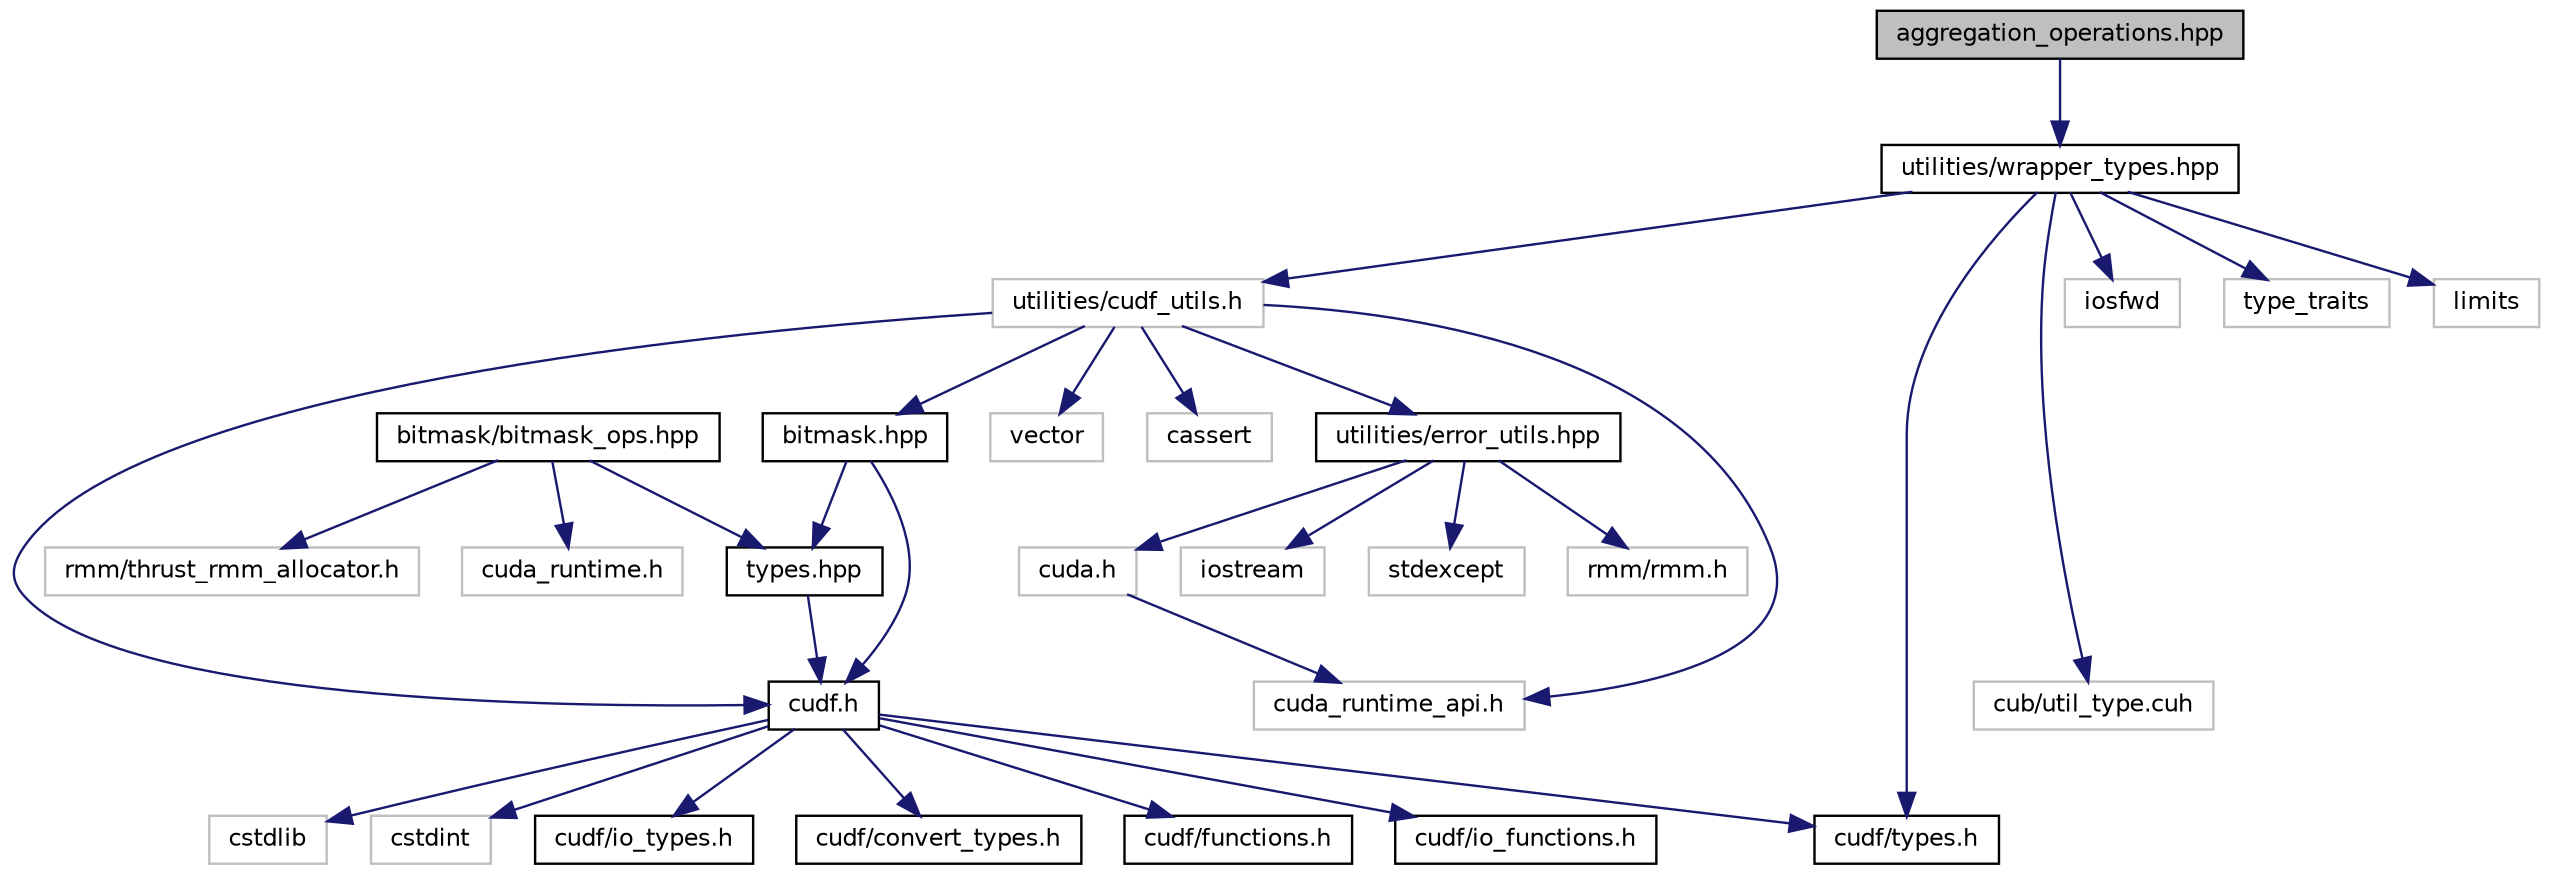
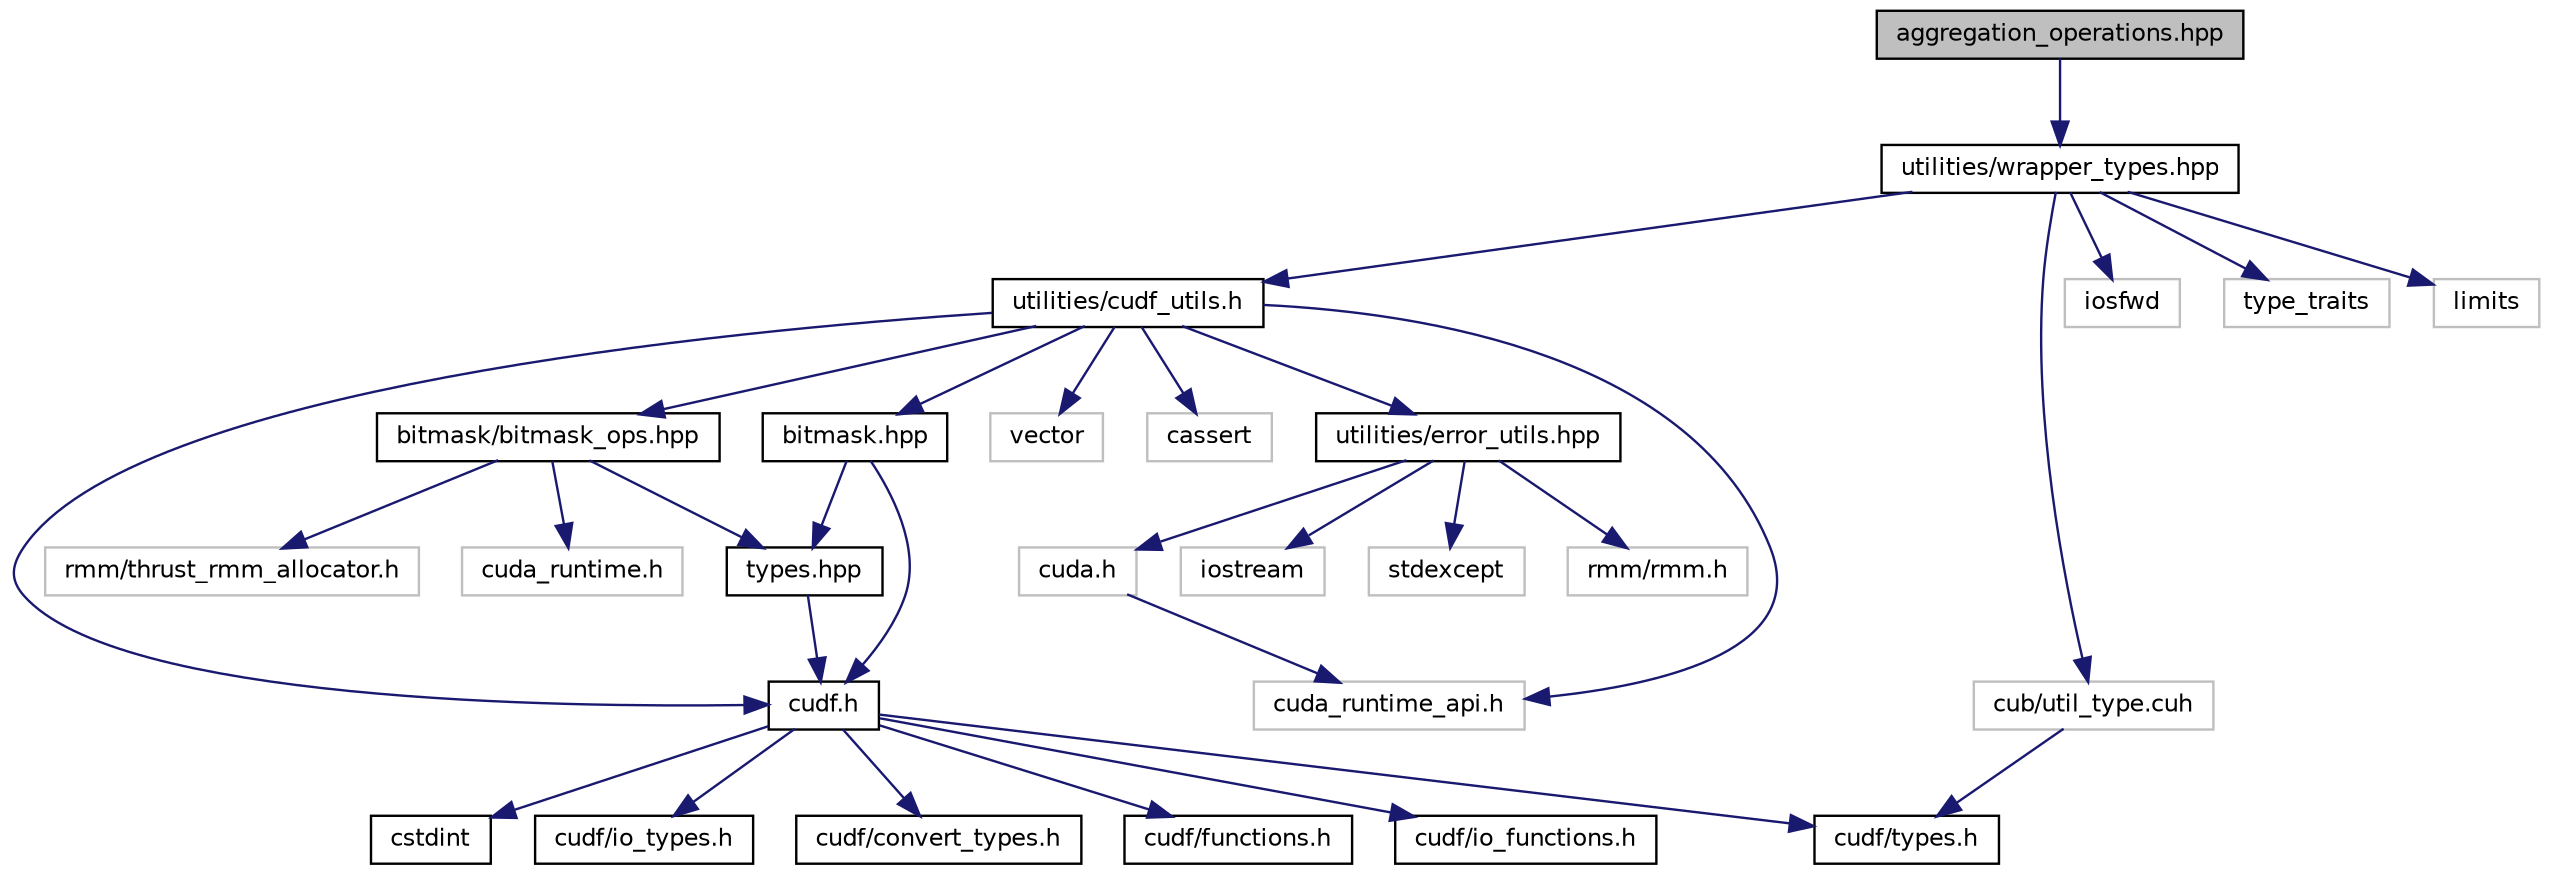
(1128, 303) -> (1128, 303)
none -> (850, 368)
(1907, 472) -> (2010, 766)
(268, 840) -> none
(431, 840) -> (431, 840)
